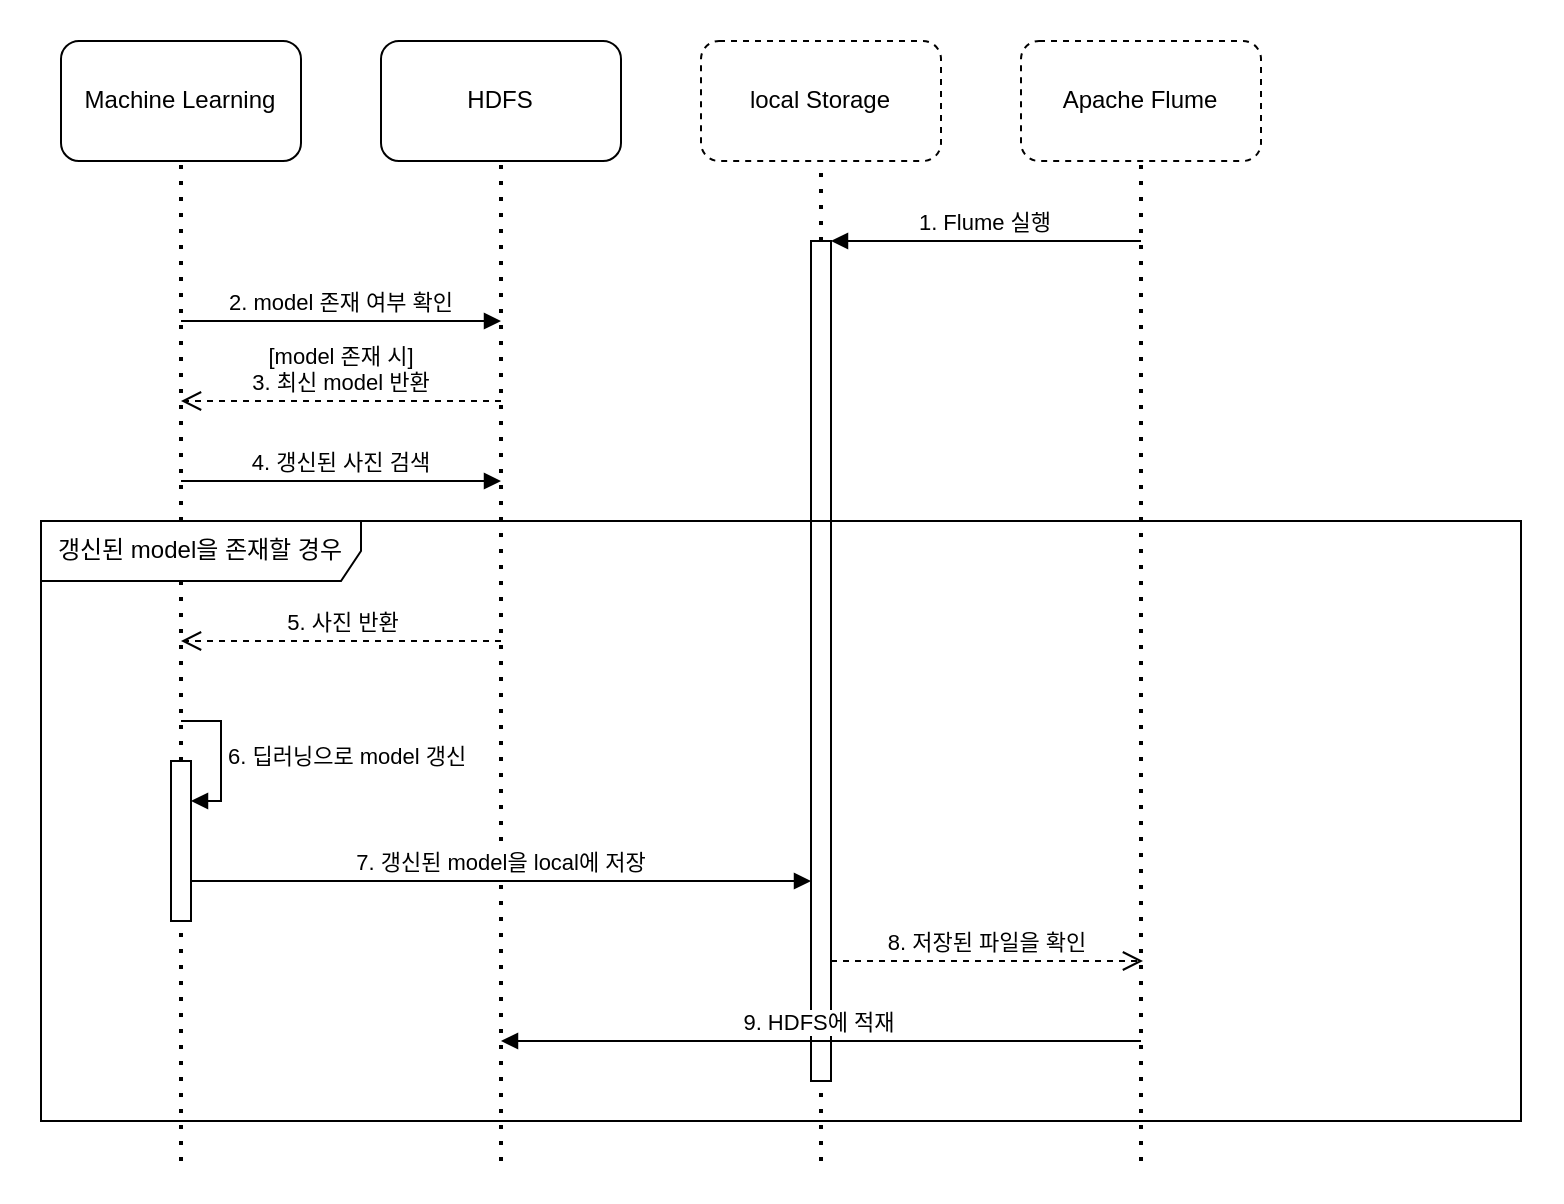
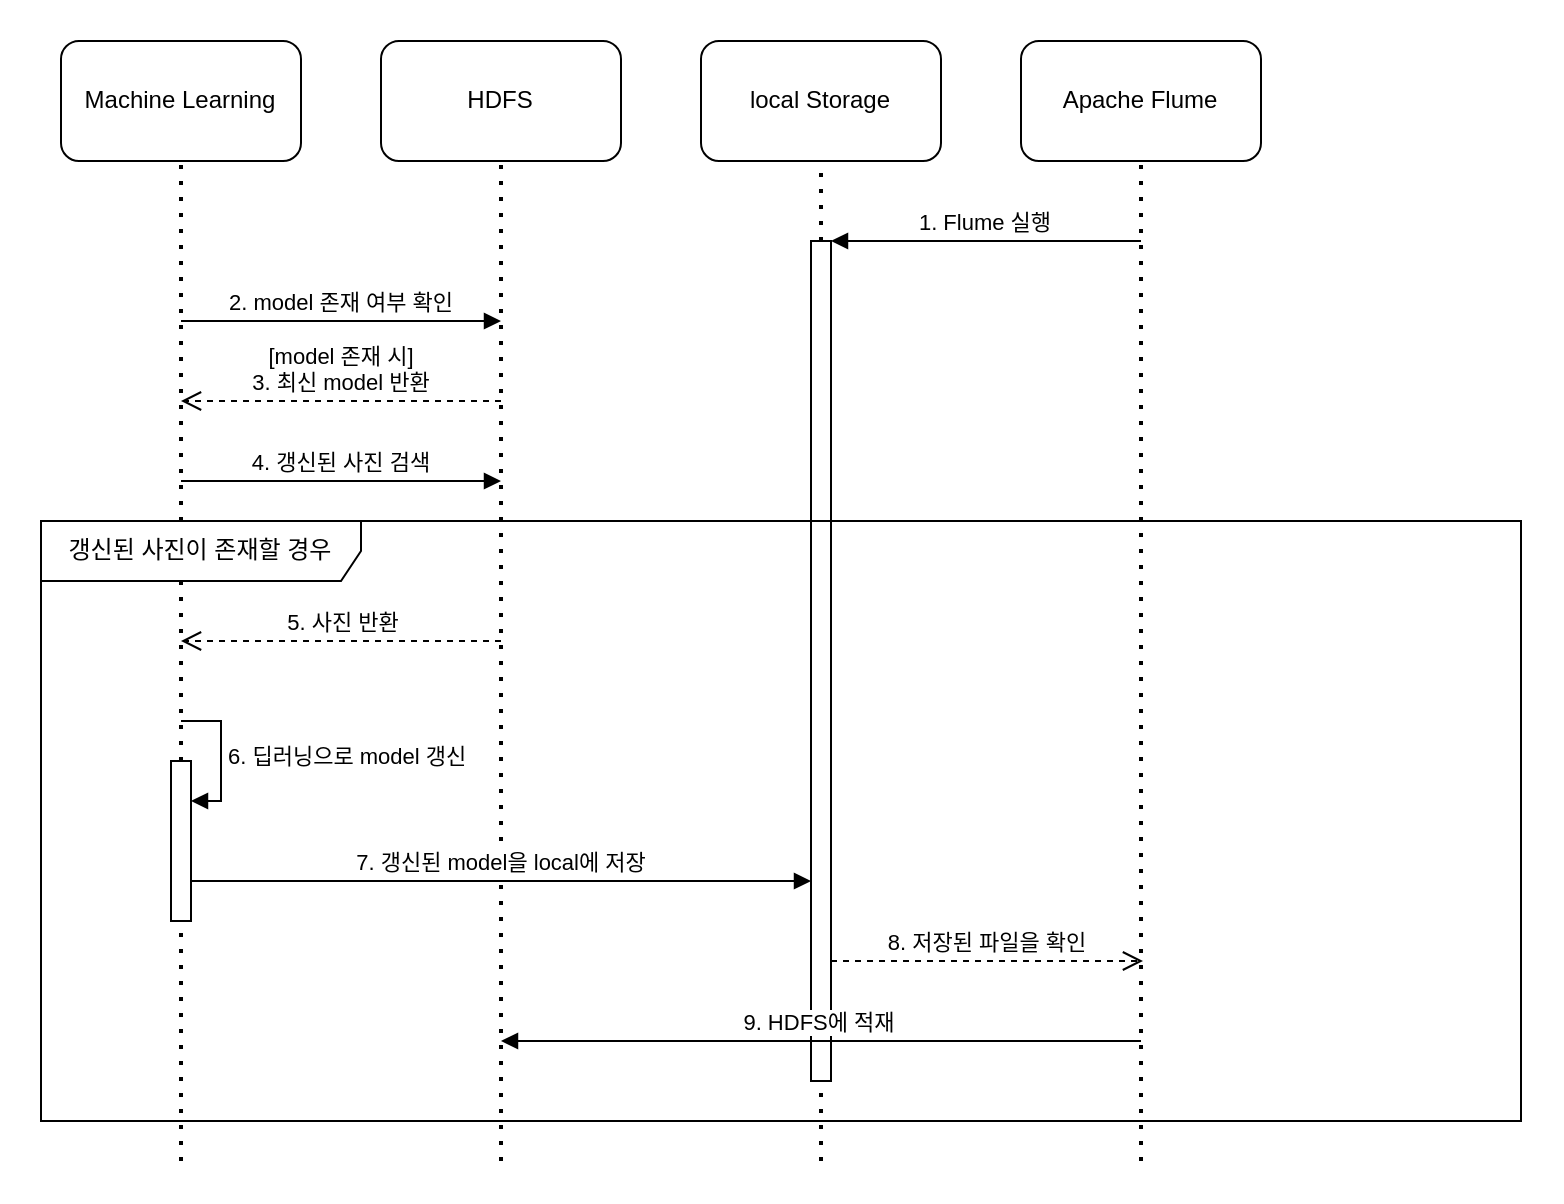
(821, 101) -> (821, 101)
(1141, 101) -> (1141, 101)
(201, 551) -> (201, 551)
